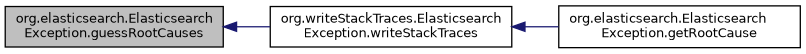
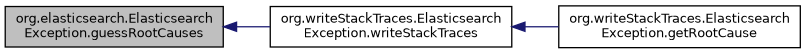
(680, 27) -> (680, 27)
